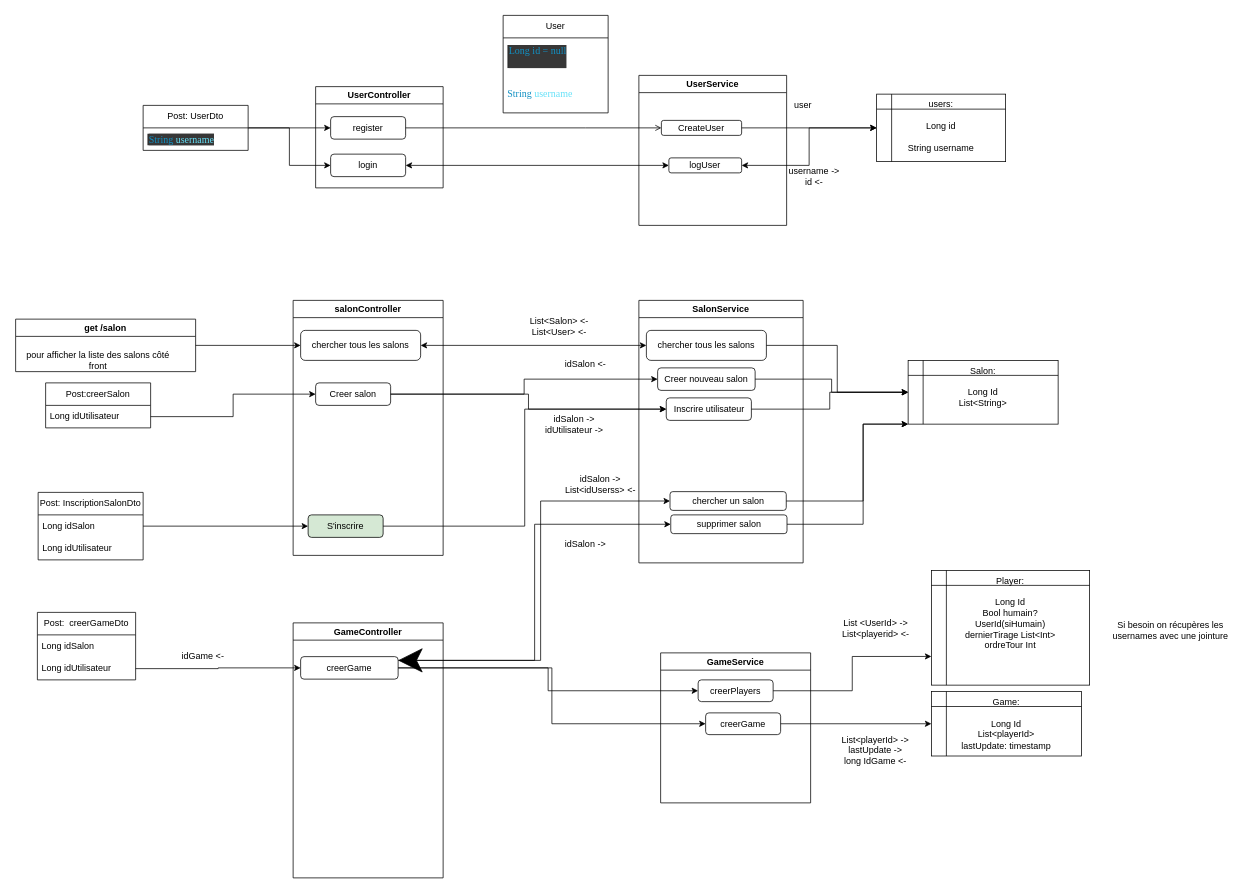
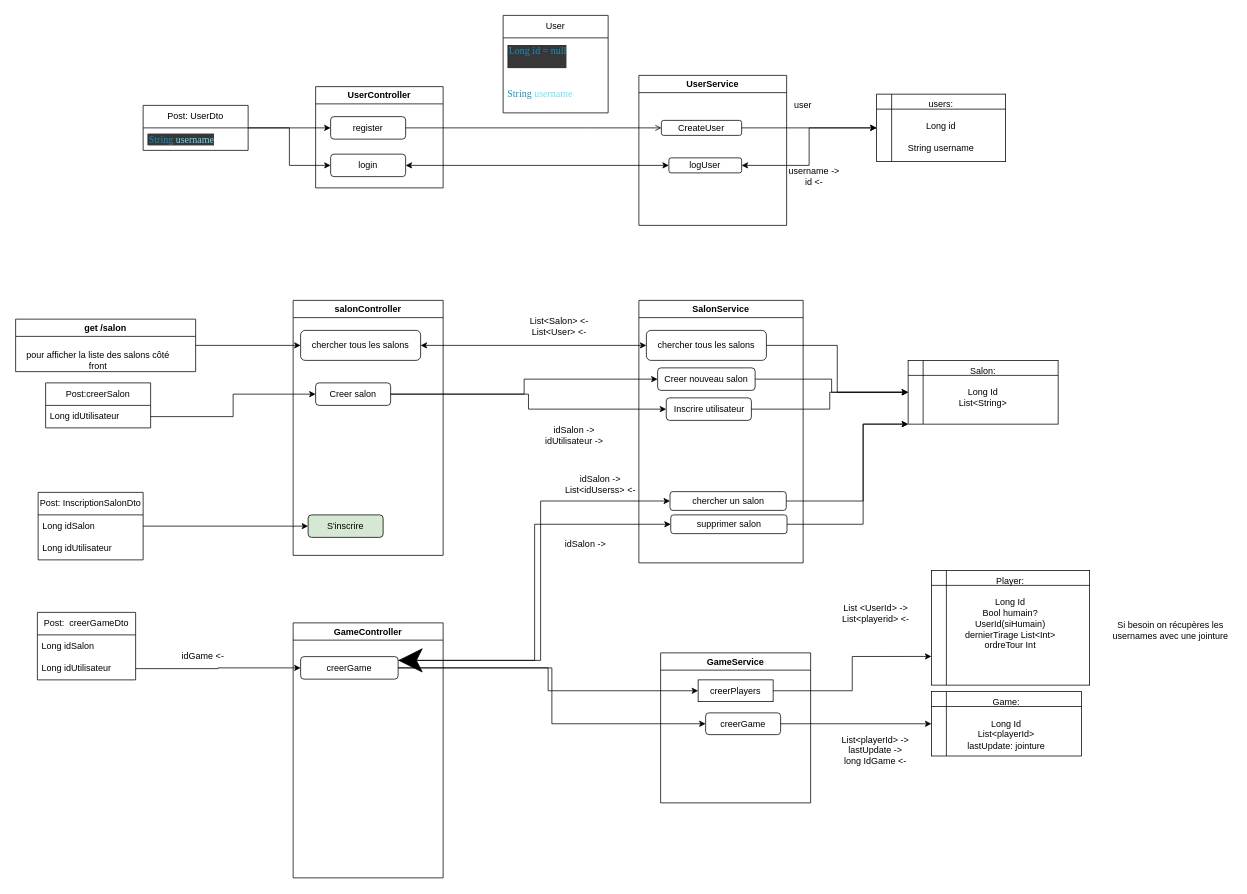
(585, 364) -> none
(574, 424) -> (574, 435)
(513, 526) -> none
(875, 628) -> (875, 613)
(735, 691) -> (735, 691)
(1006, 719) -> (1006, 719)
